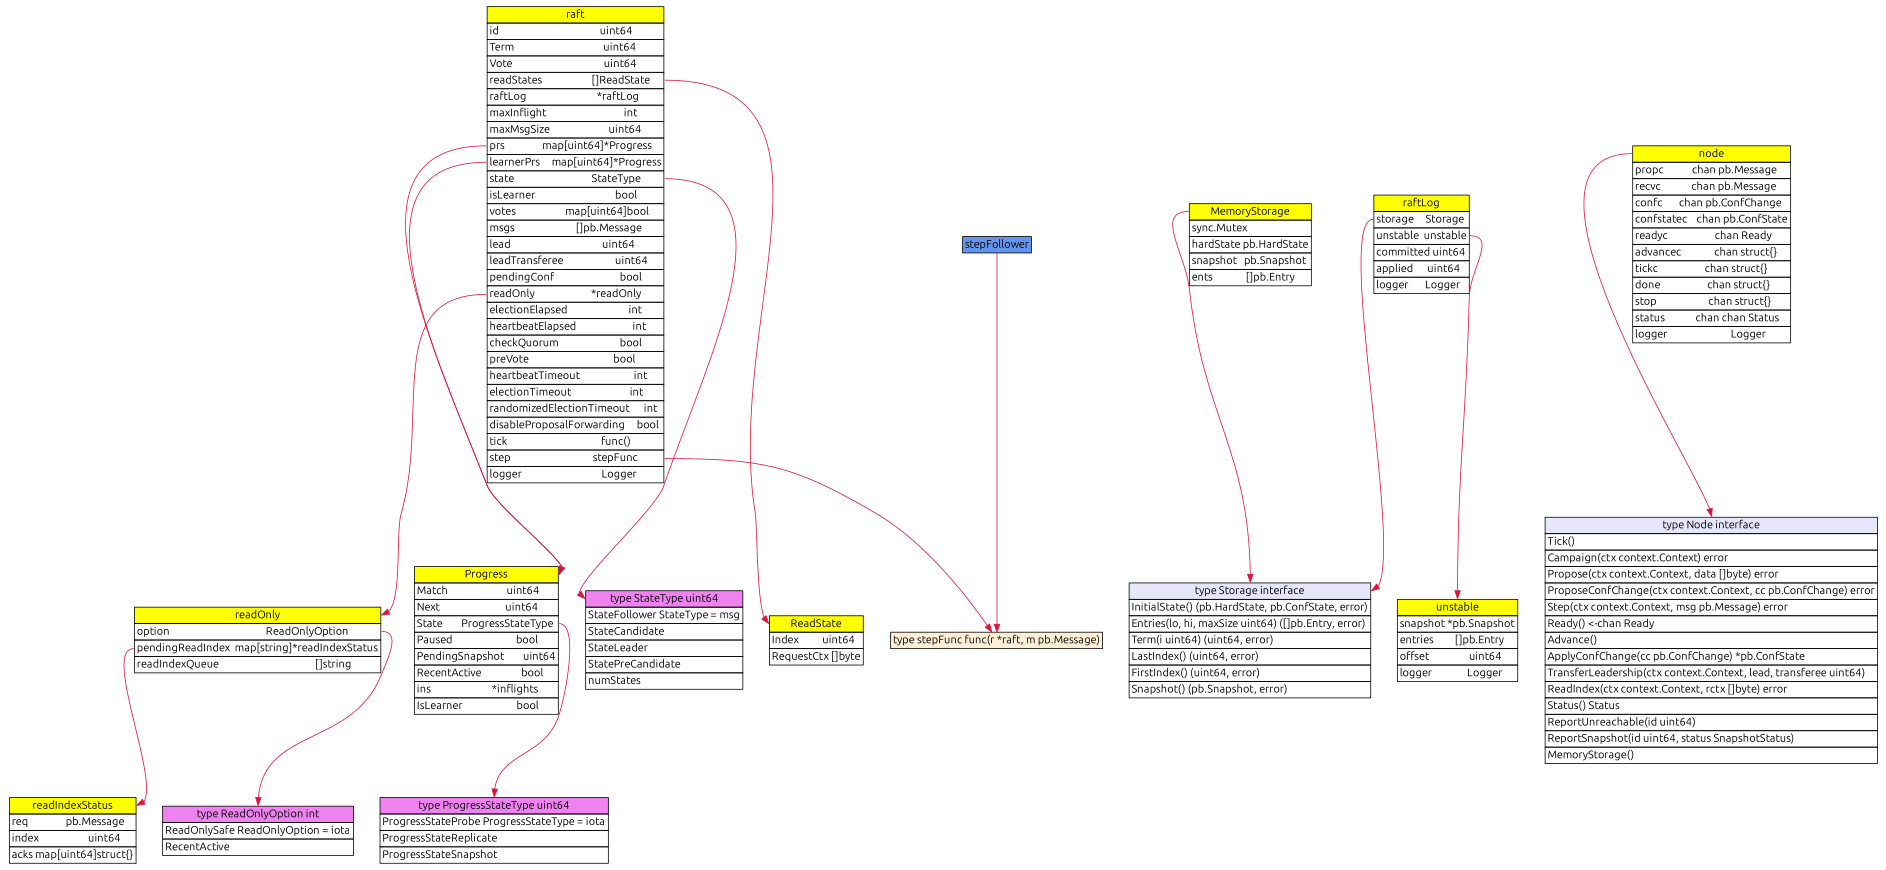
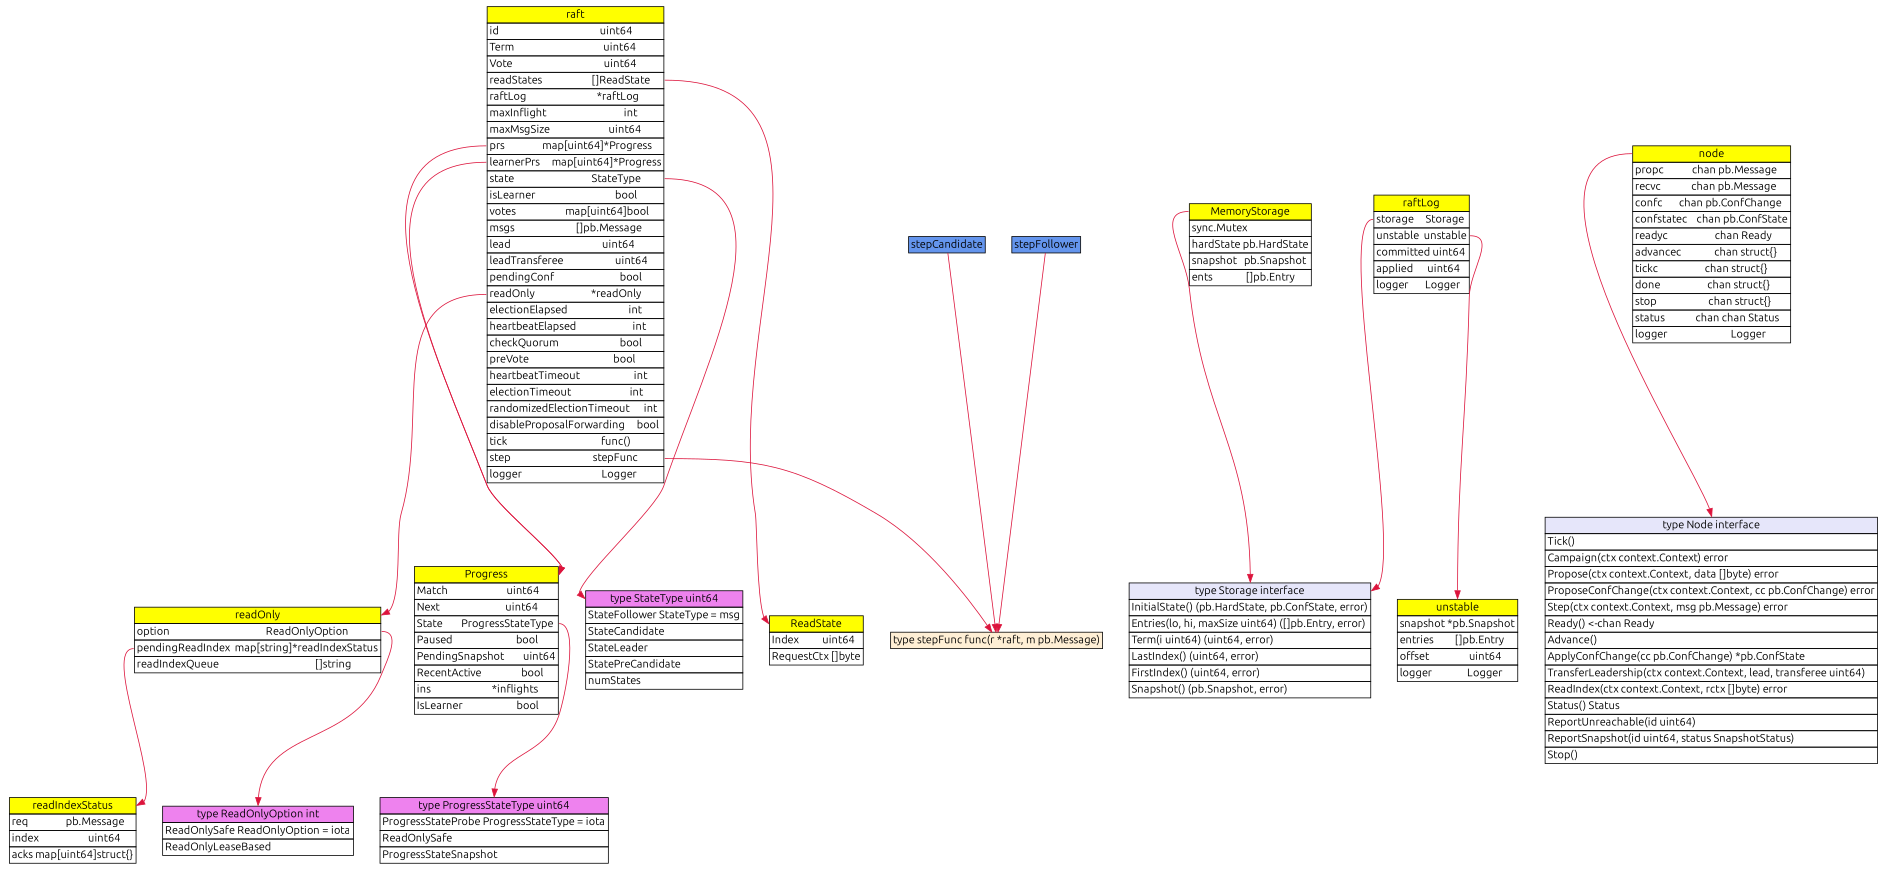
none -> (947, 244)
(1591, 755) -> (1563, 755)
(440, 838) -> (418, 838)
(197, 847) -> (218, 847)
